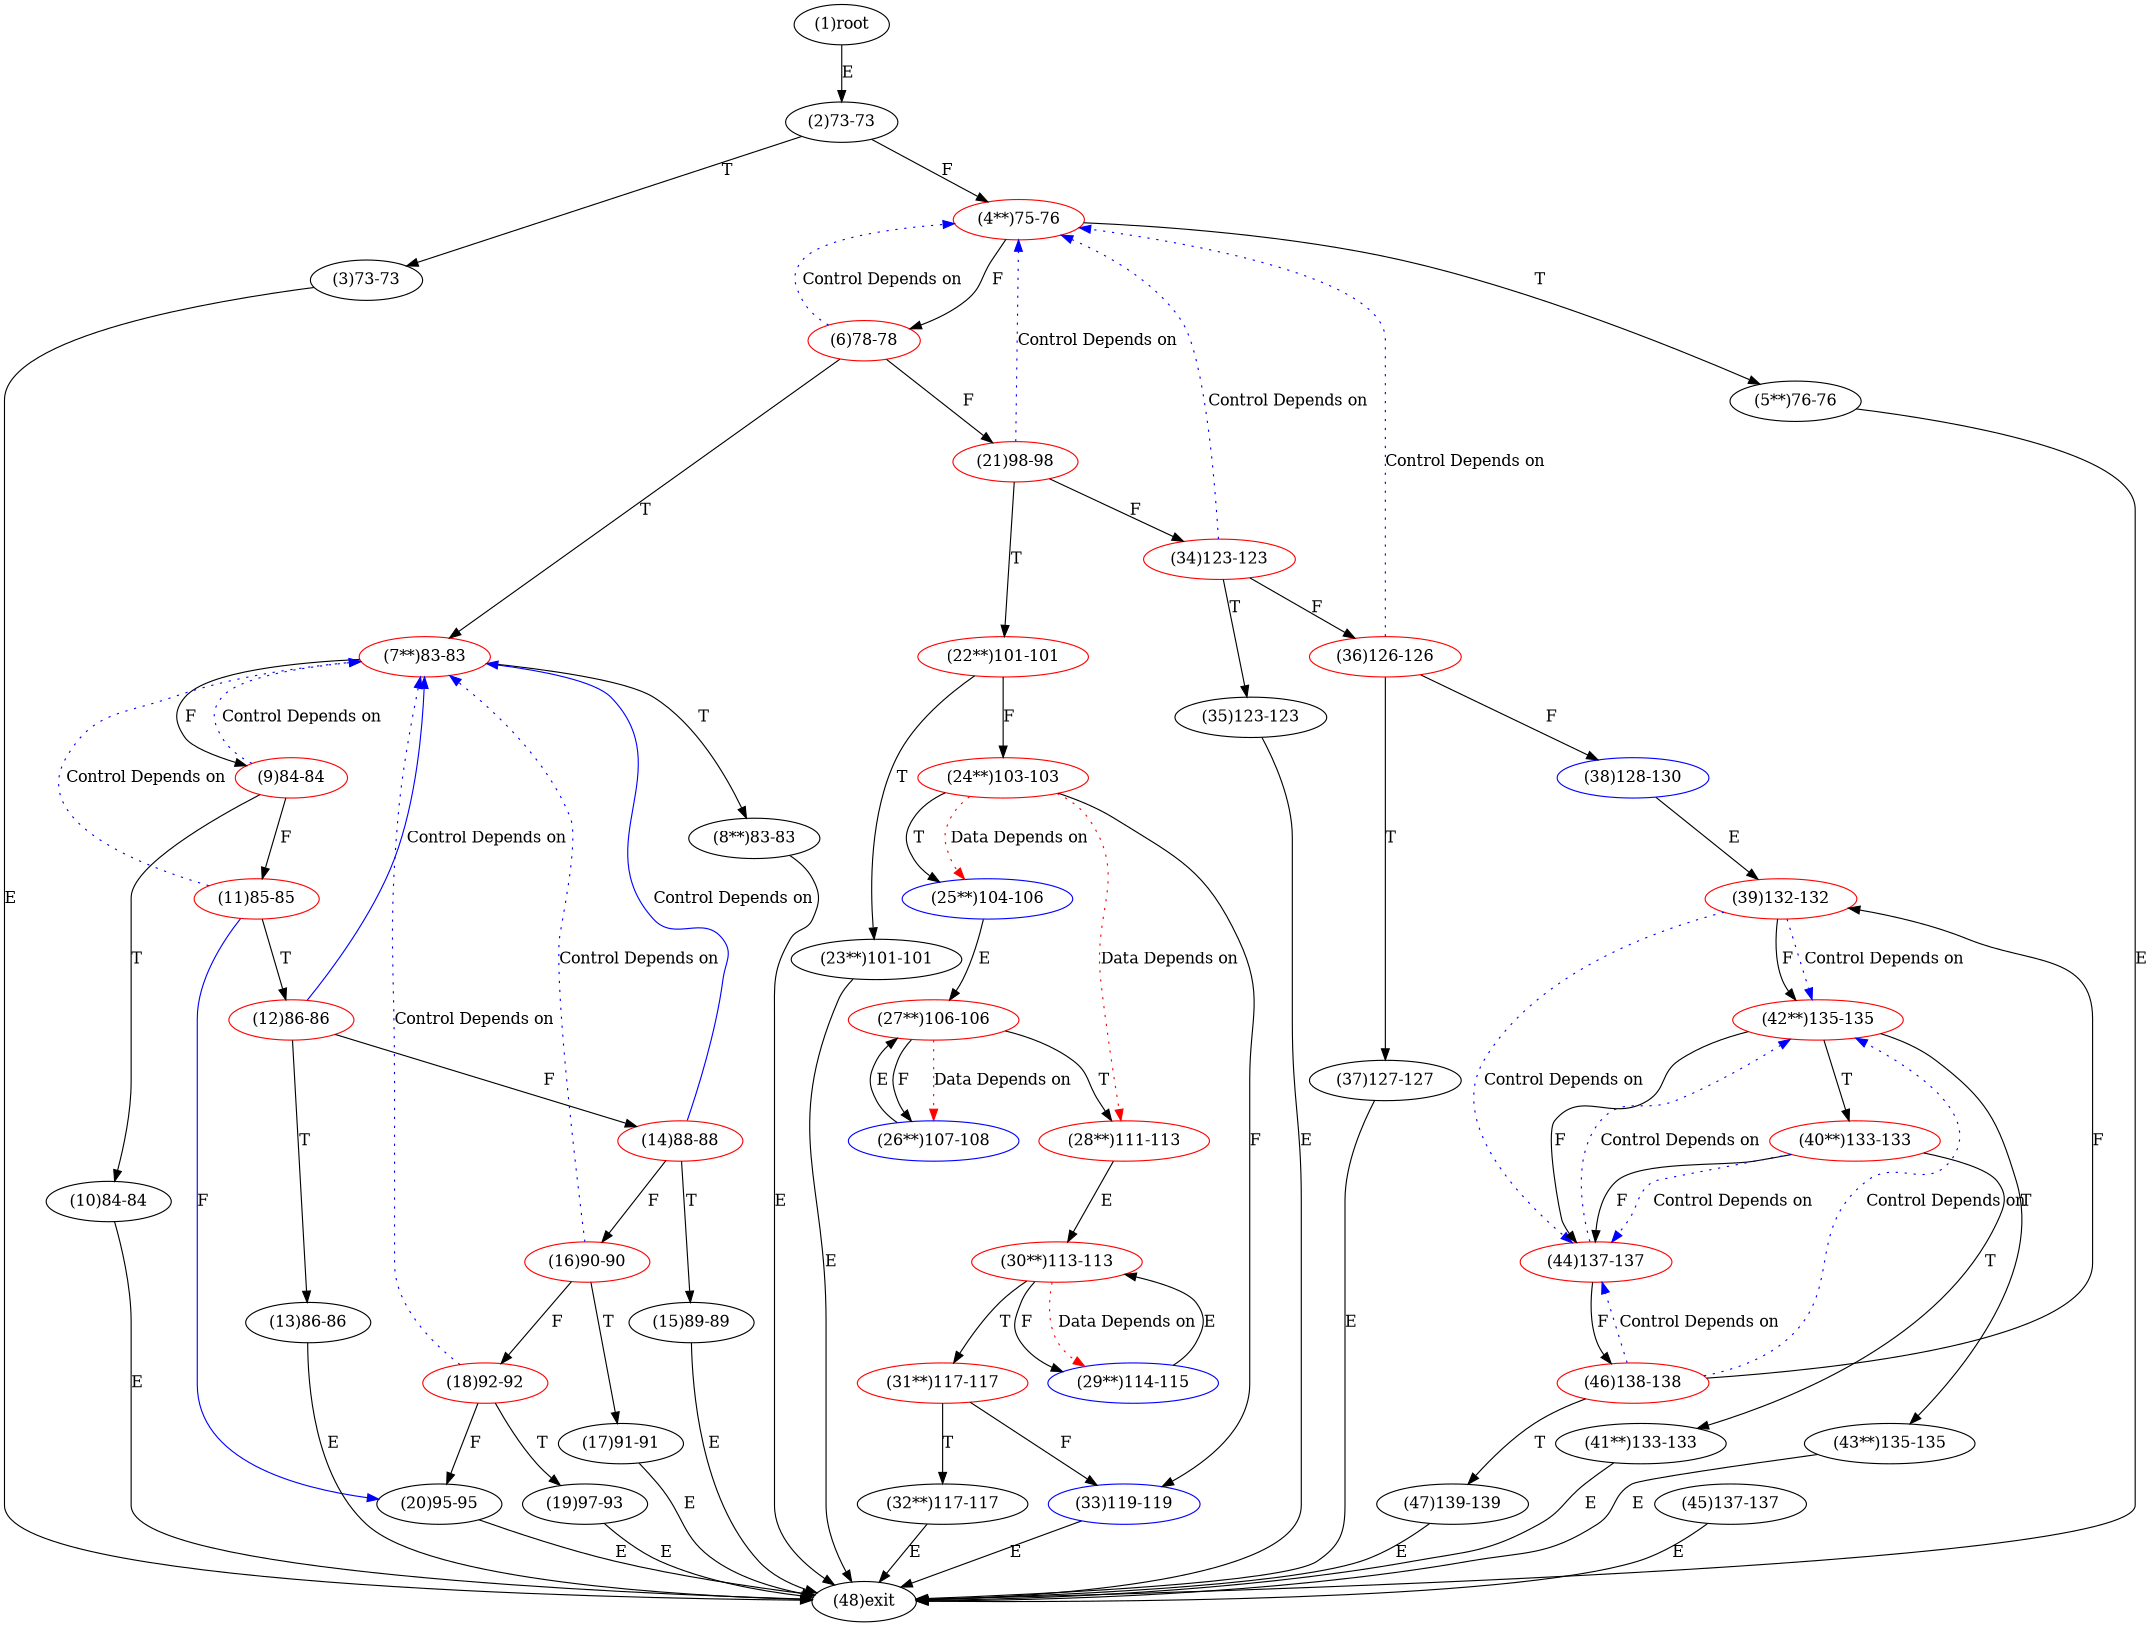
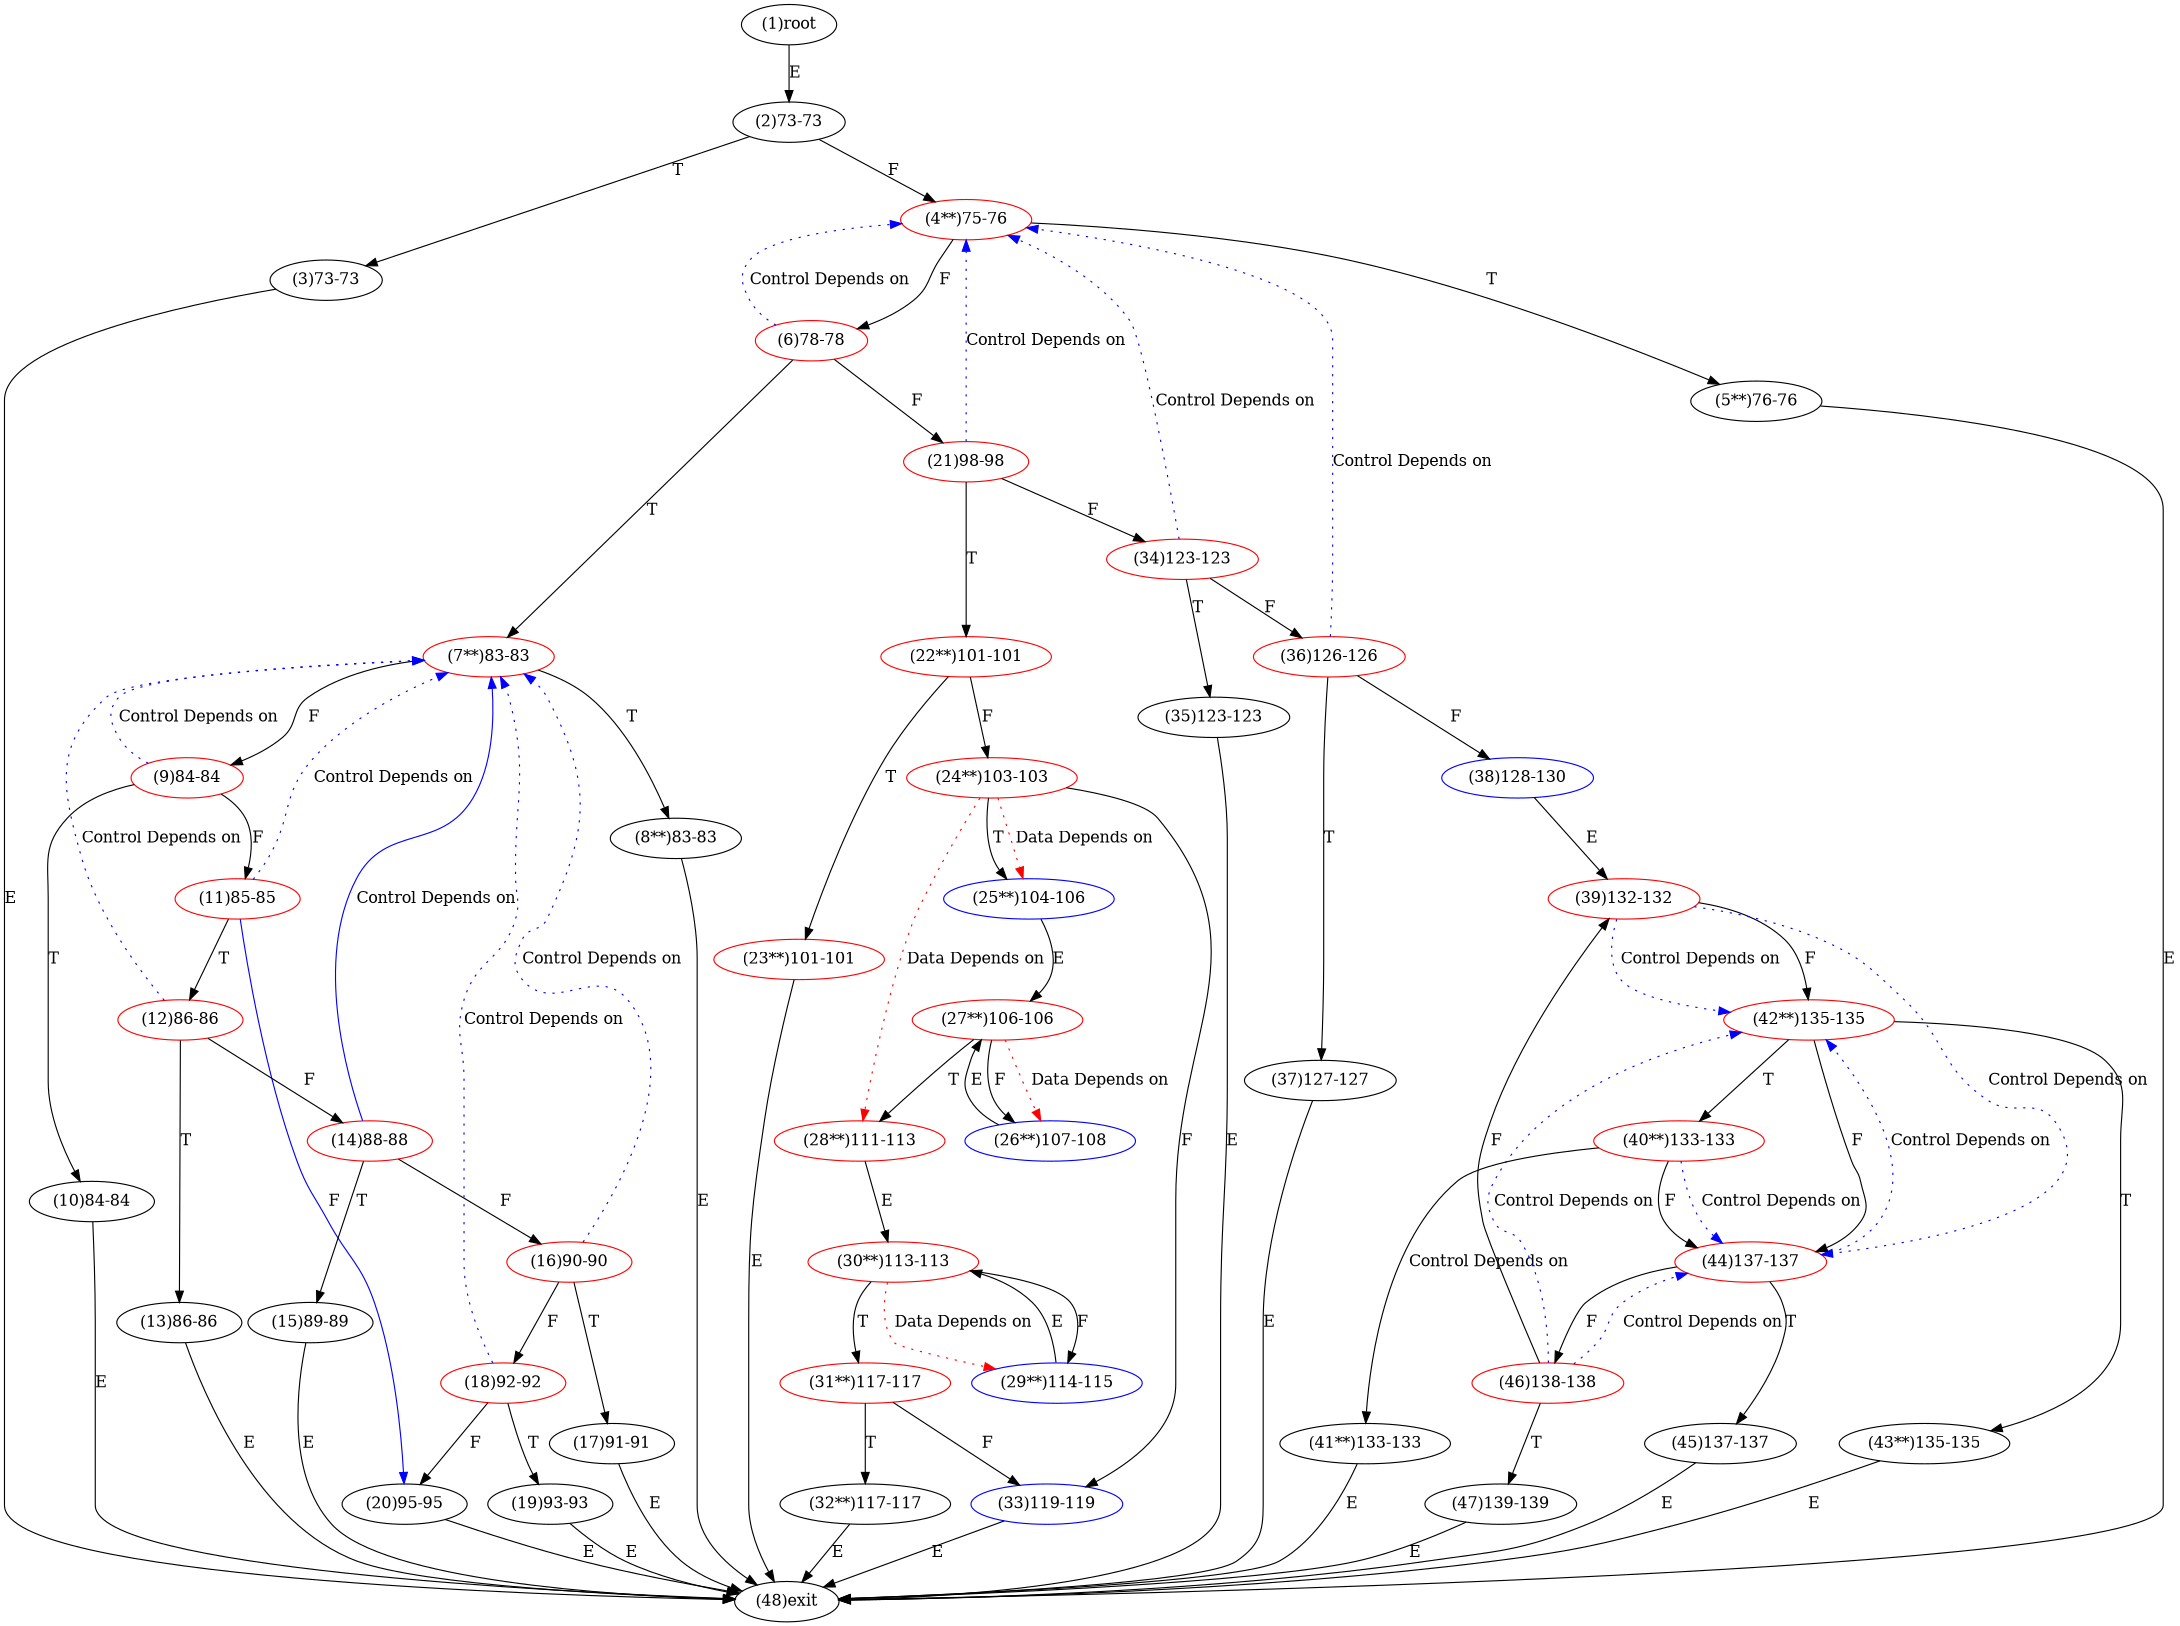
(386, 879) -> (96, 708)
(876, 959) -> (799, 959)
(1991, 1262) -> (1488, 1262)
none -> (1780, 1351)
(585, 1504) -> (550, 1504)
